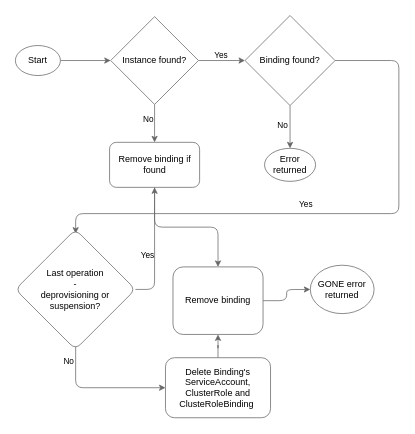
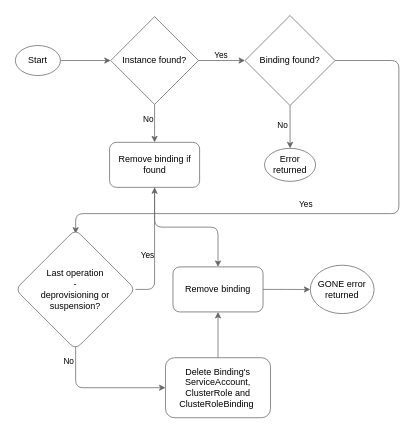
(218, 300) -> (218, 289)
